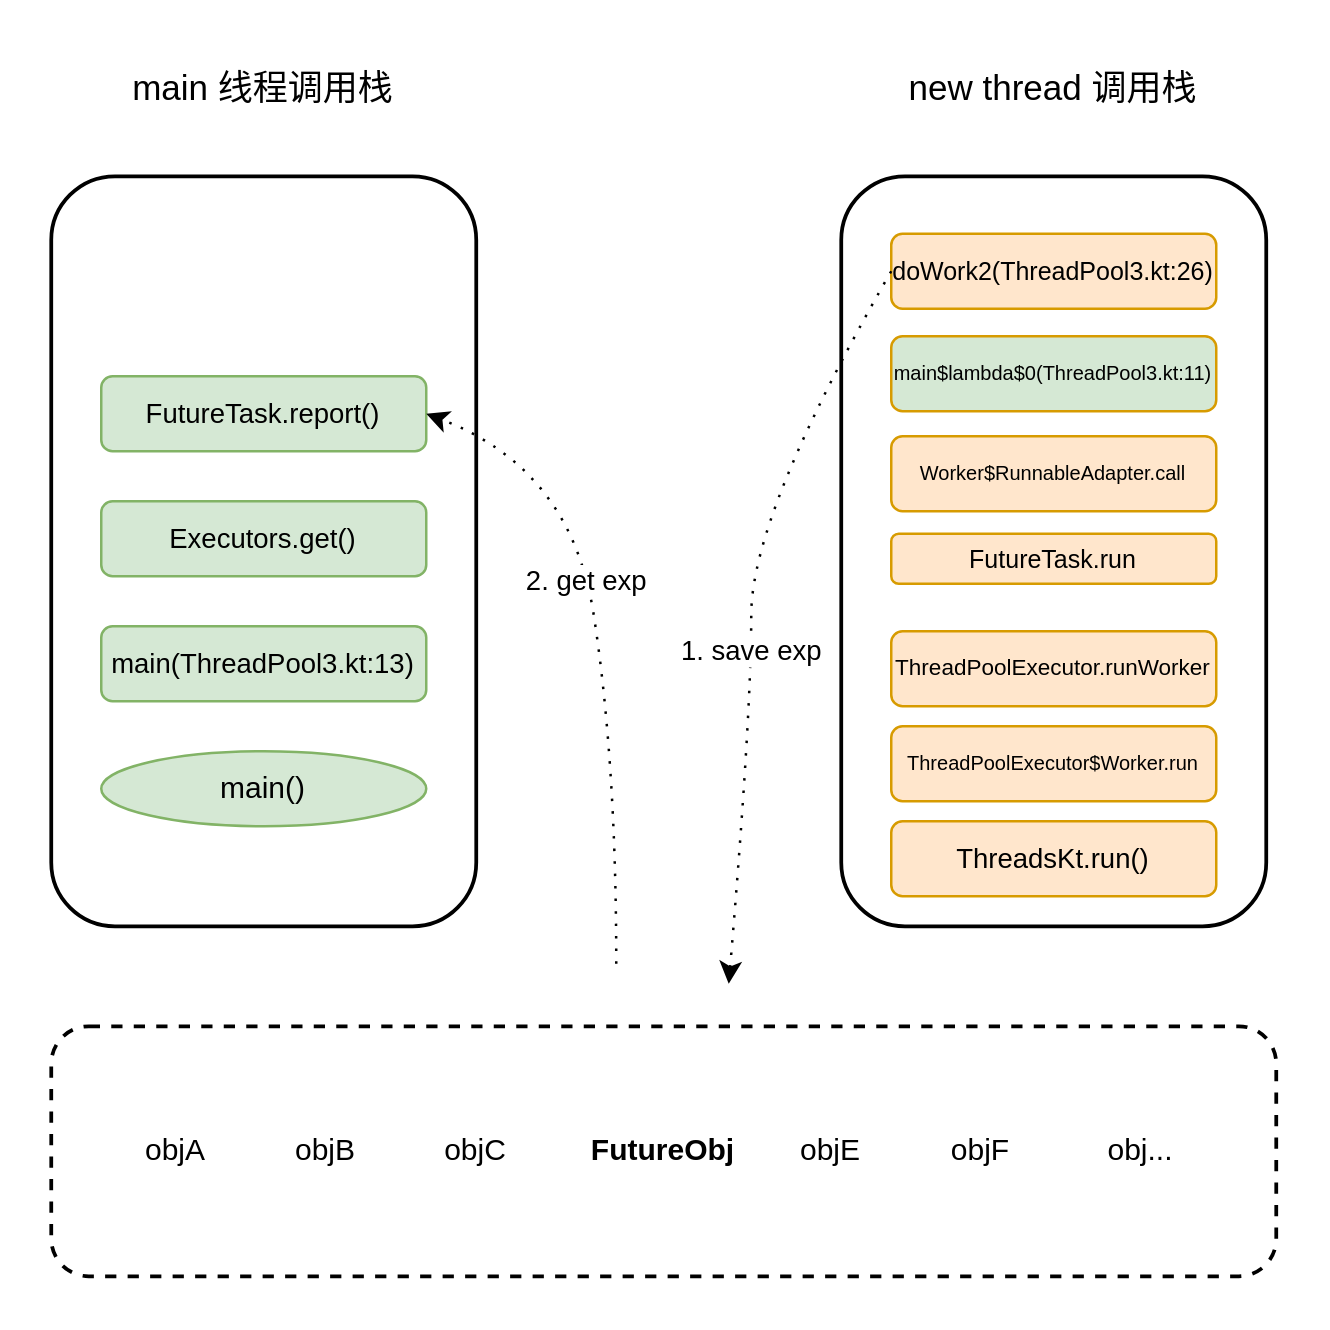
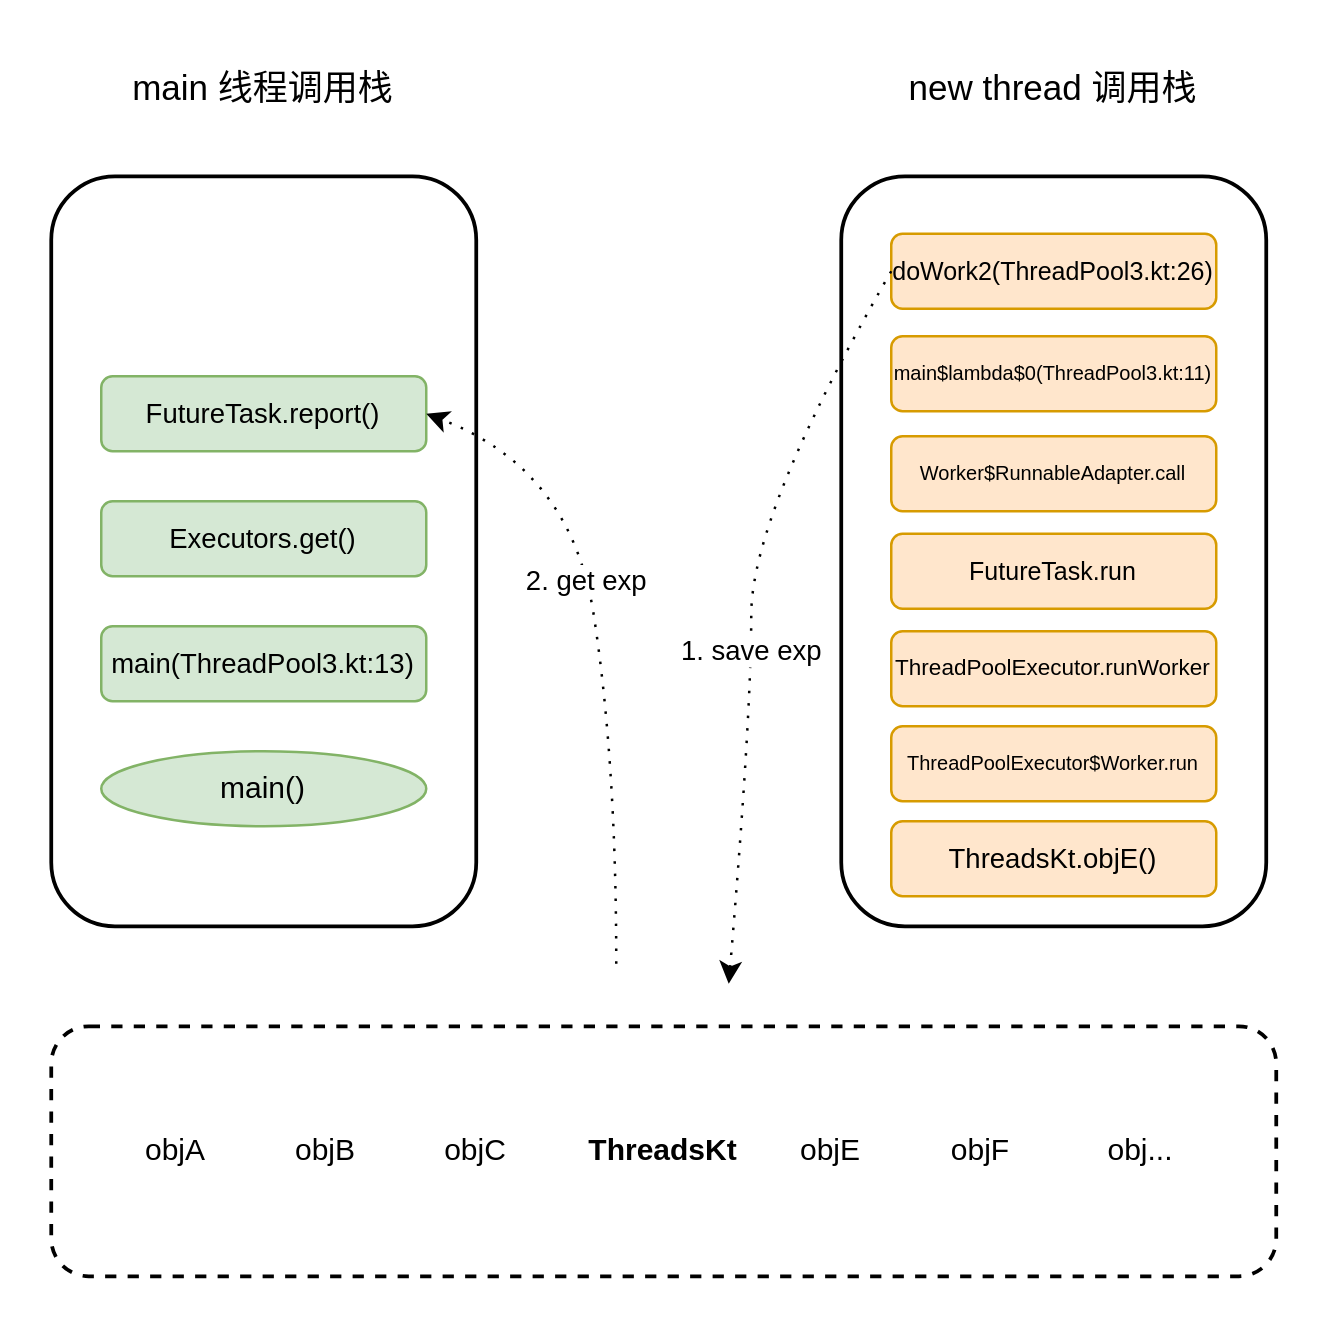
(1054, 374) -> (1054, 374)
(1054, 559) -> (1054, 571)
(1054, 859) -> (1054, 859)
(664, 1151) -> (664, 1151)
